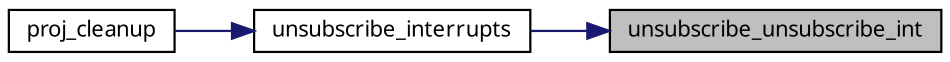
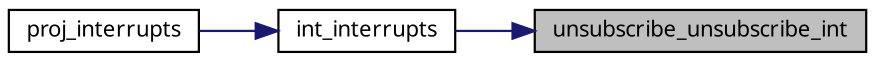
(92, 31) -> (104, 31)
(392, 31) -> (367, 31)
